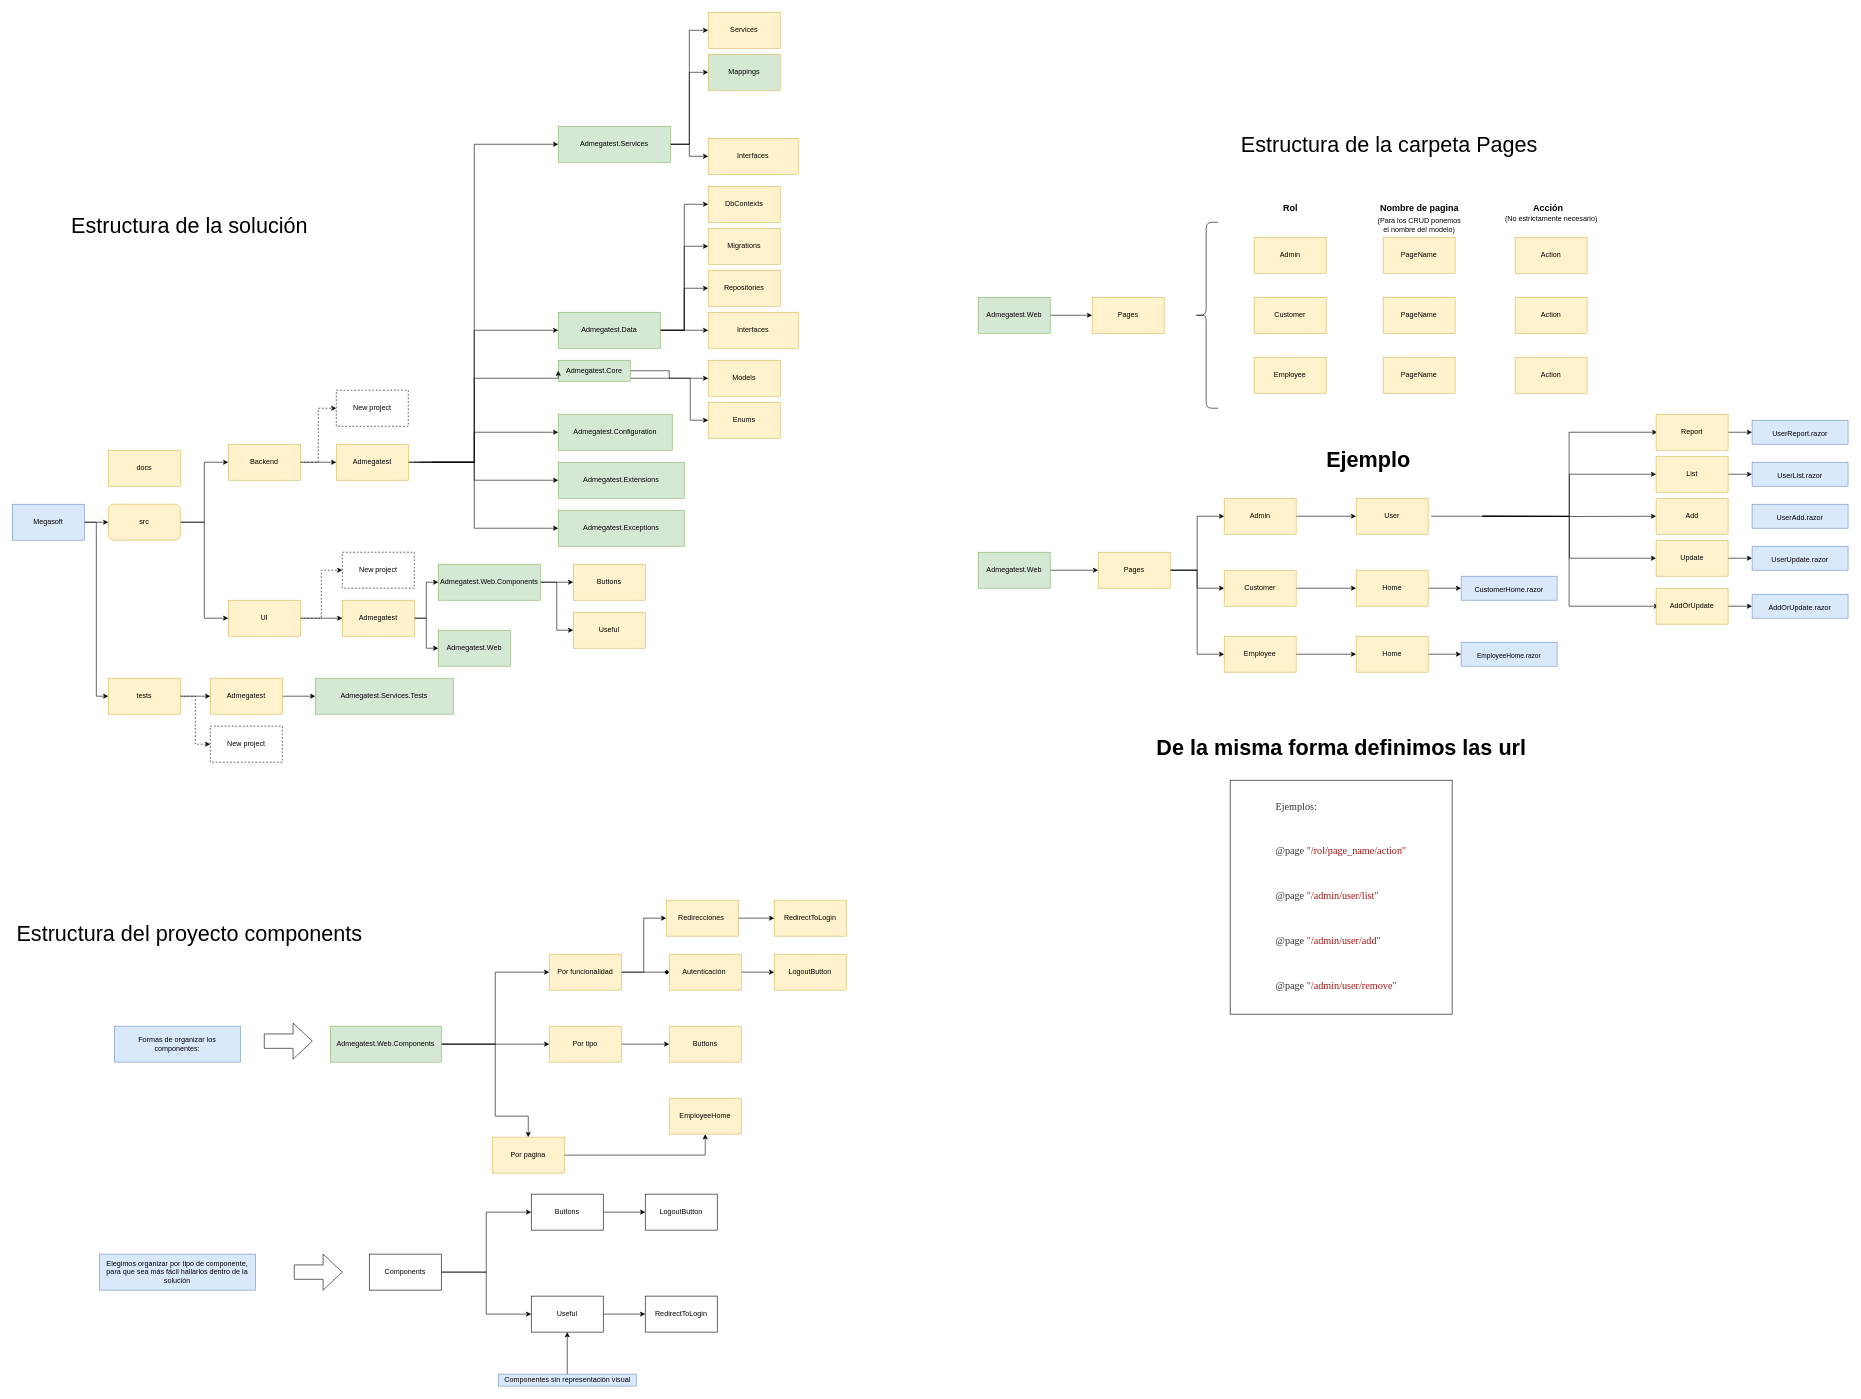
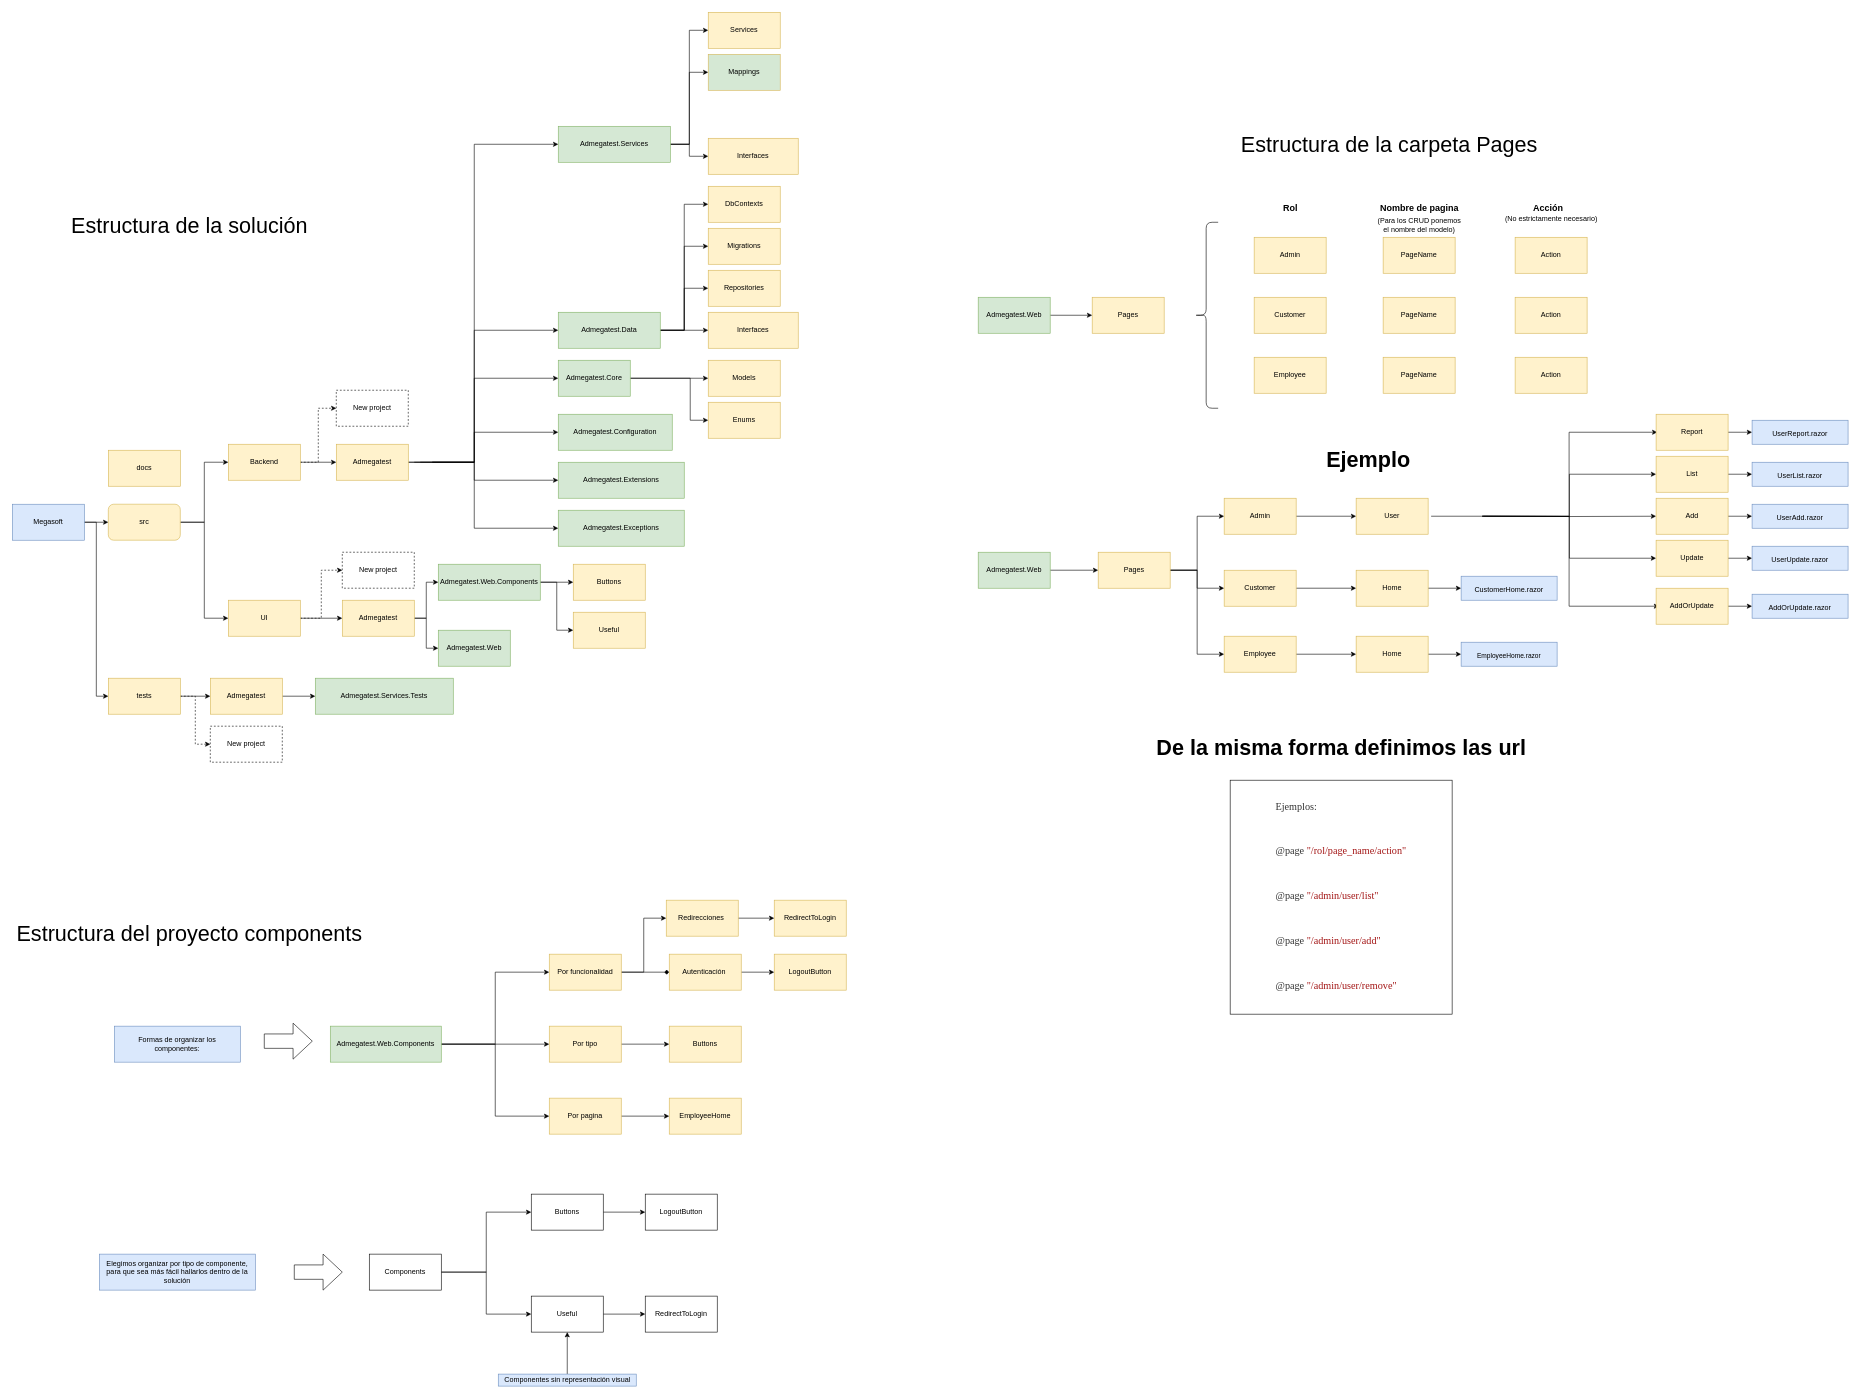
(594, 371) -> (594, 378)
none -> (1746, 516)
(528, 1155) -> (585, 1116)
